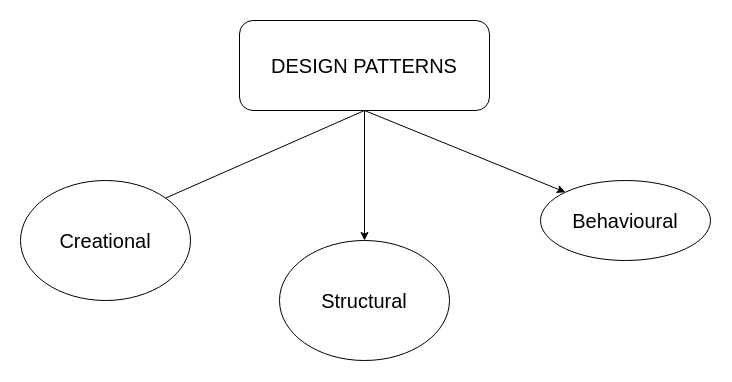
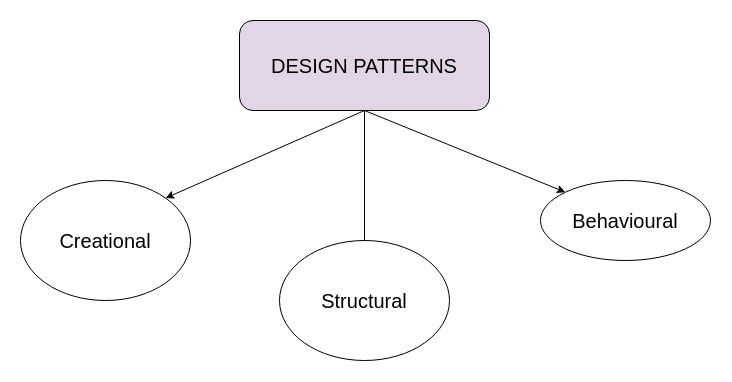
(365, 66) -> (365, 66)
(170, 196) -> (173, 195)
(365, 232) -> (365, 235)
